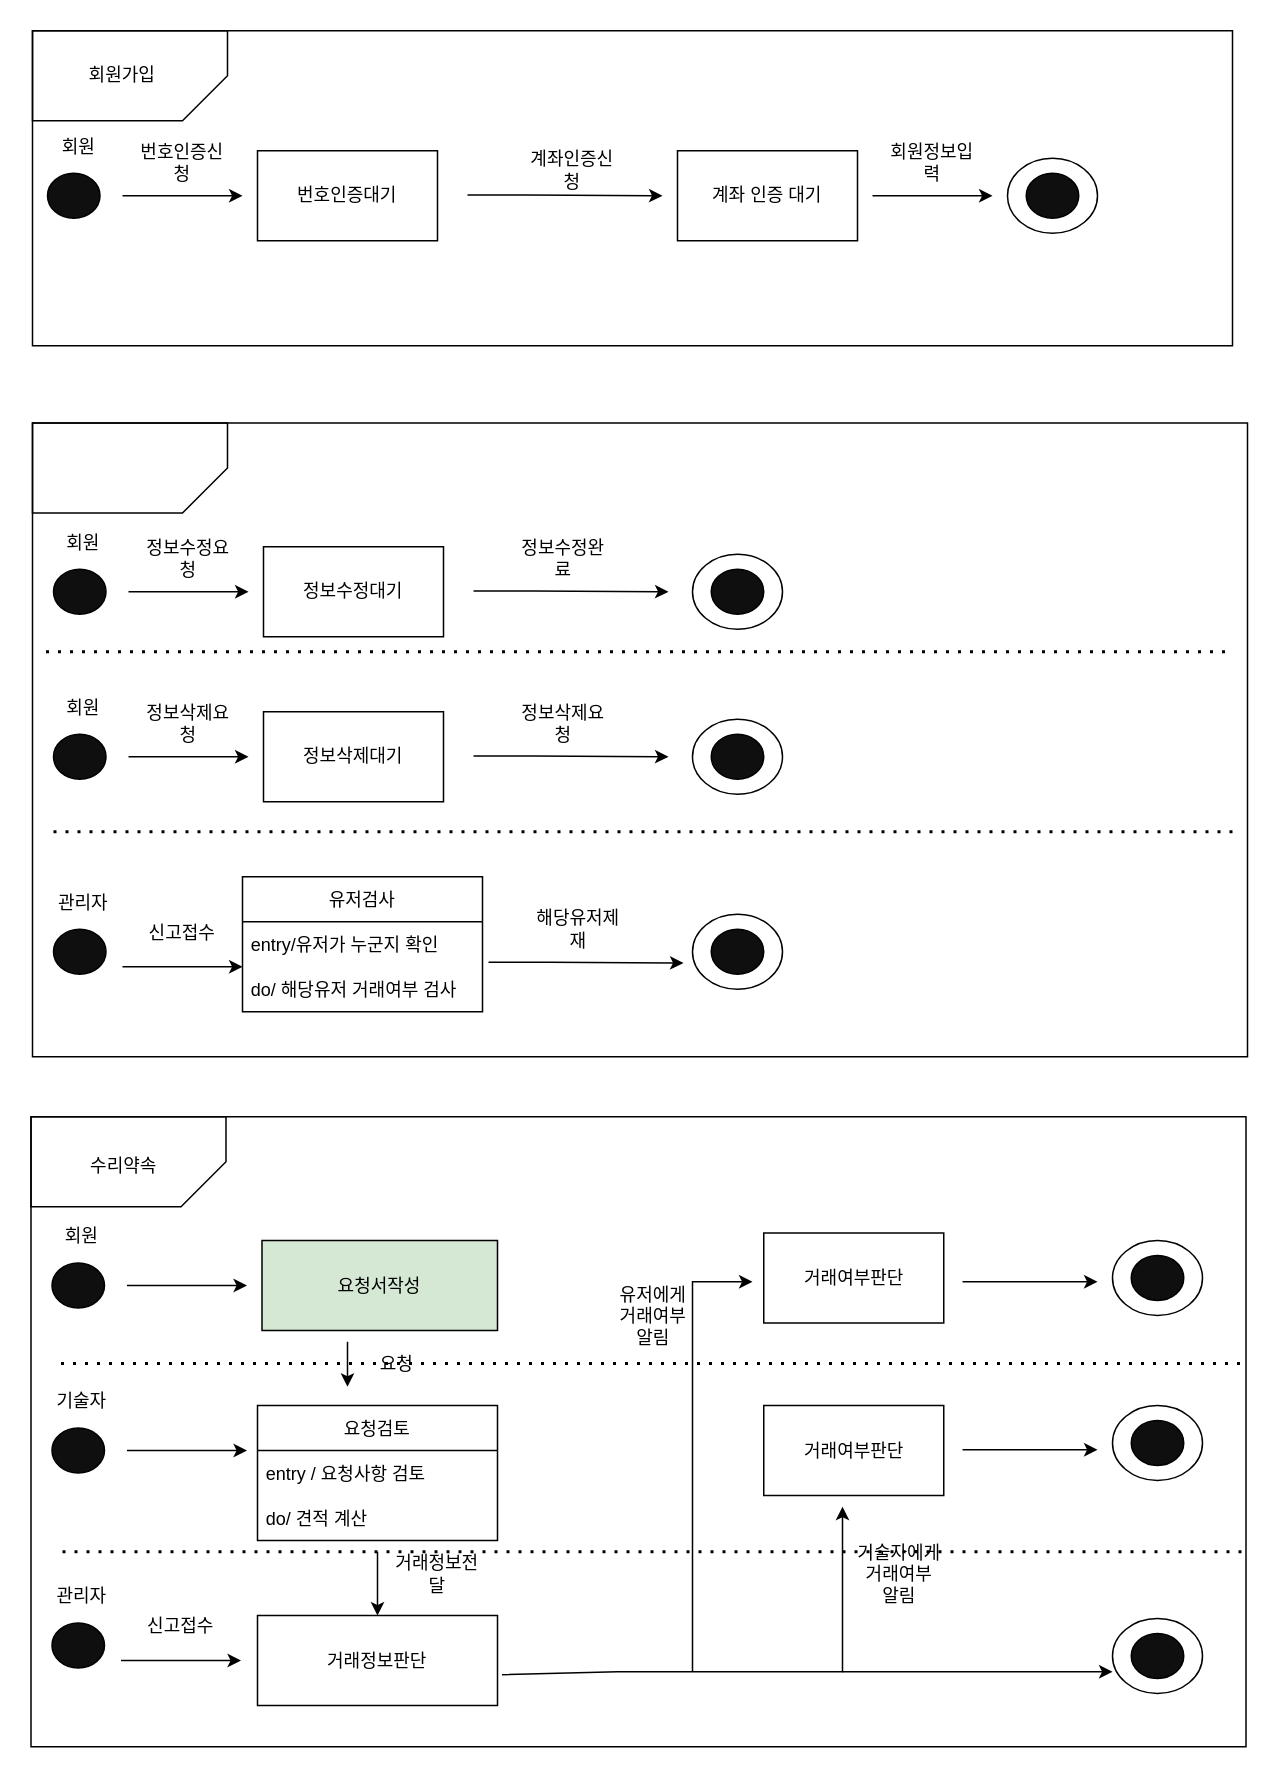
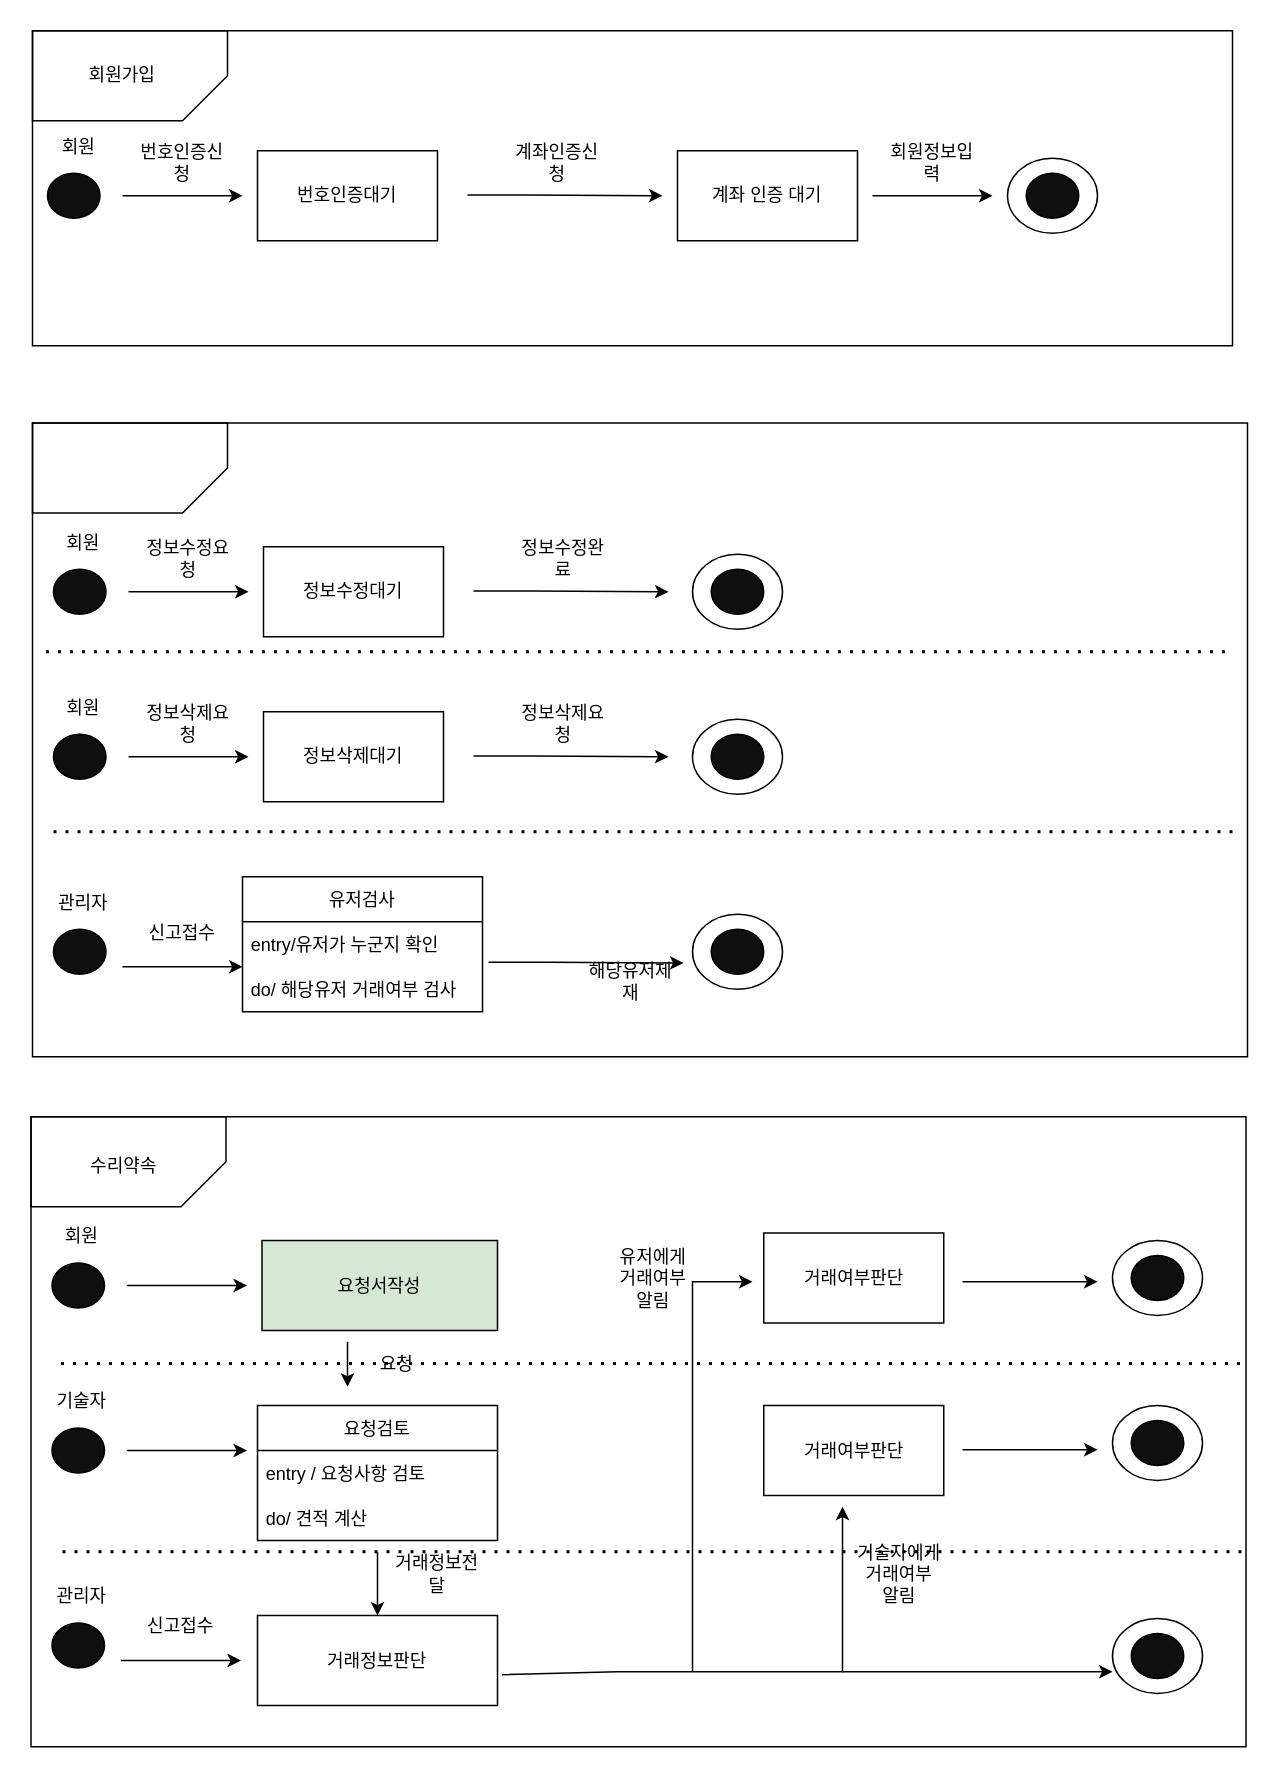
(572, 170) -> (557, 162)
(578, 929) -> (631, 982)
(653, 1316) -> (653, 1278)
